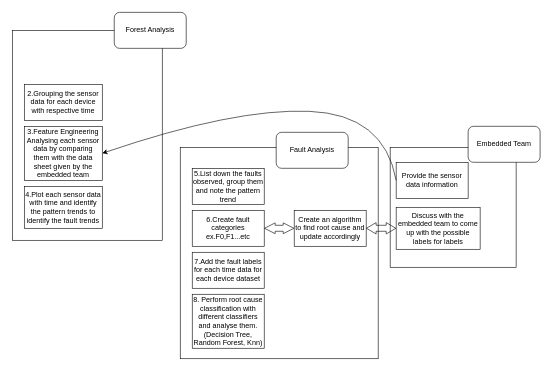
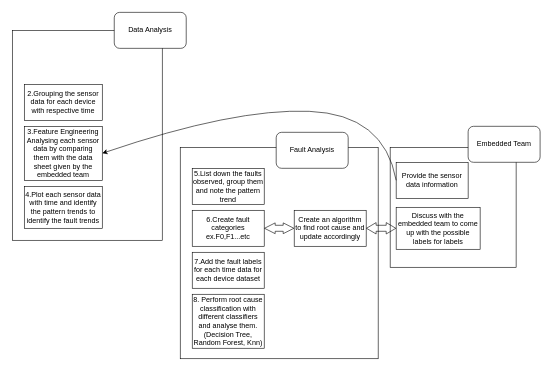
(150, 30) -> (150, 30)
